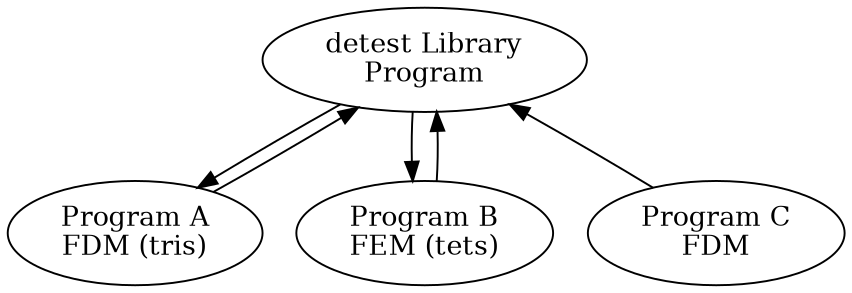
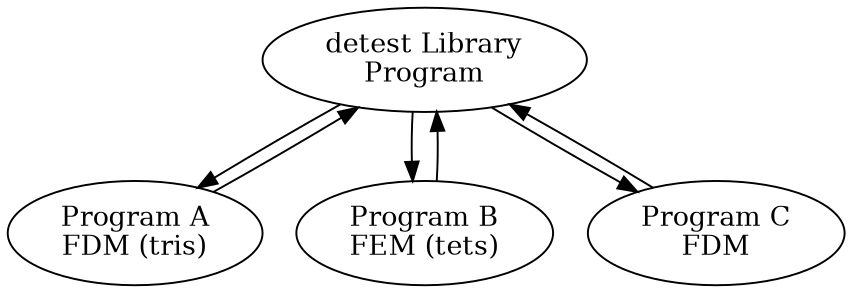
none -> (556, 146)
